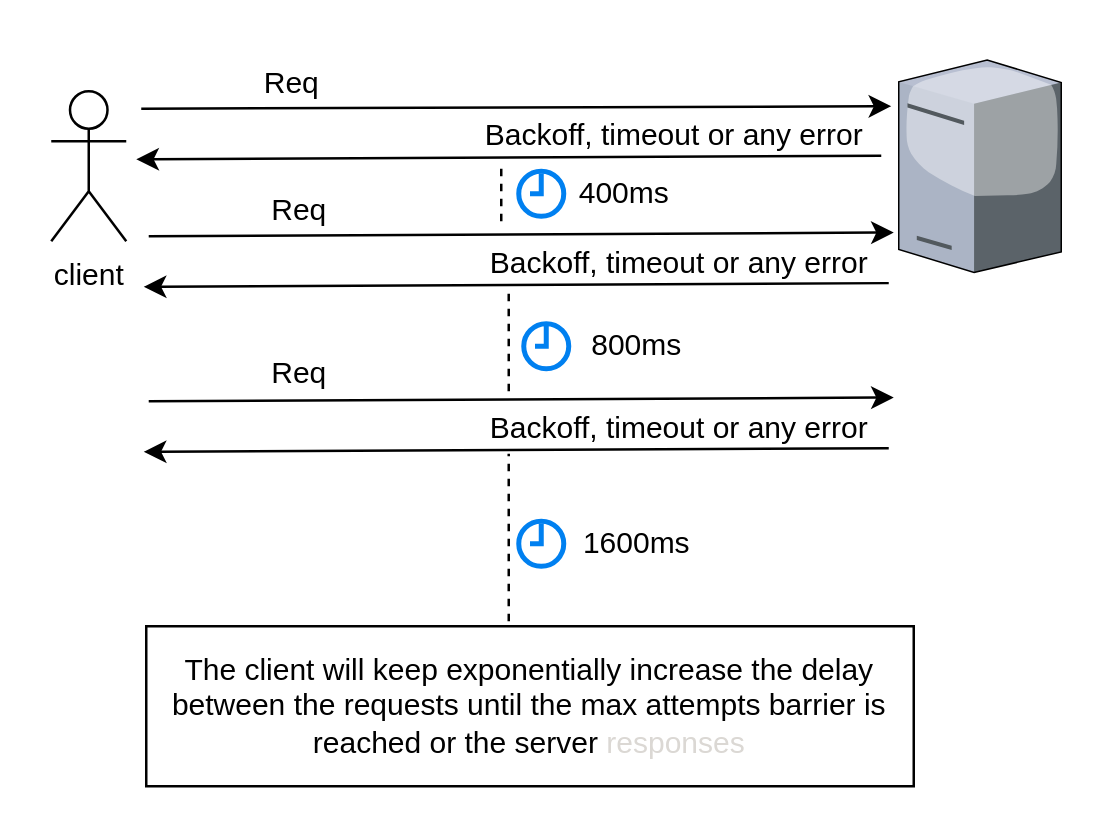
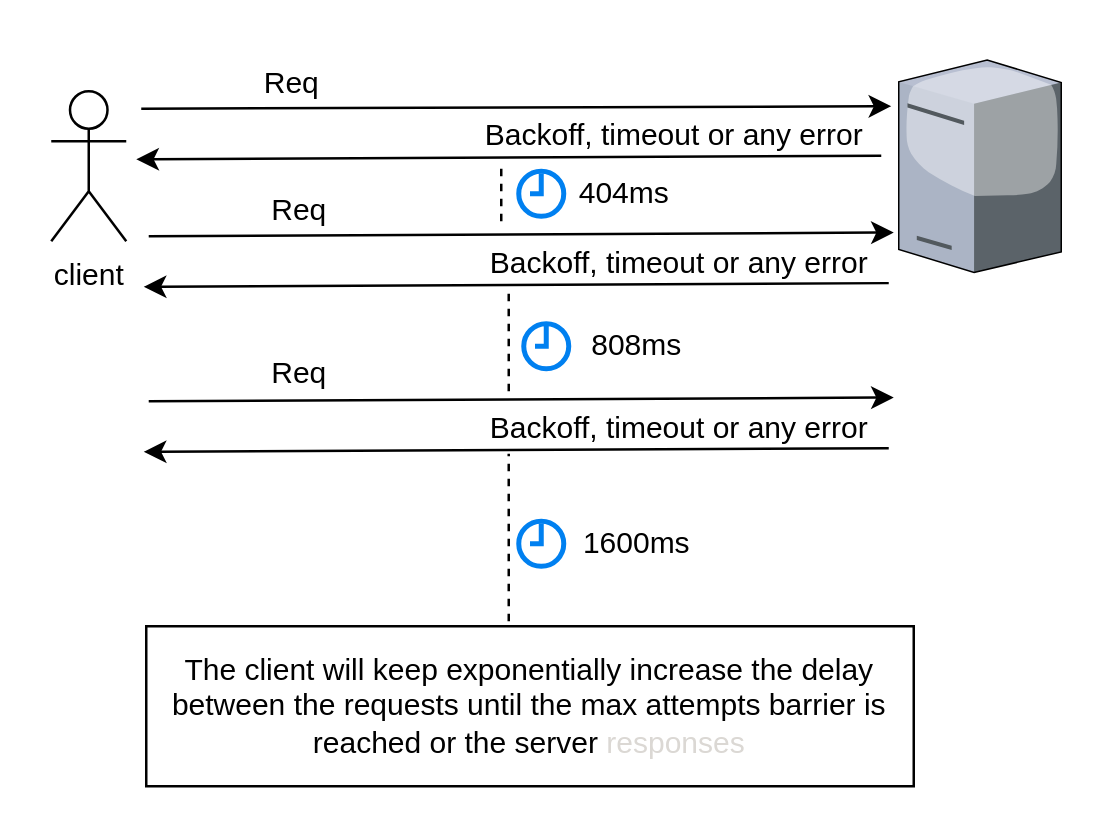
(625, 194) -> (625, 194)
(638, 346) -> (638, 346)
